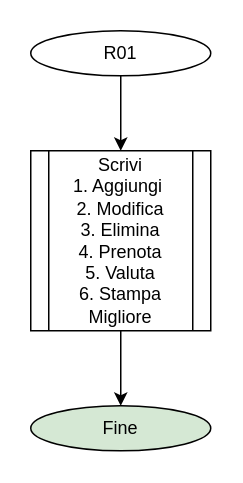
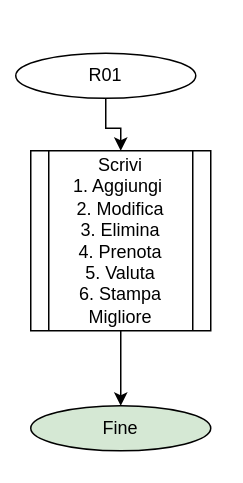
(121, 53) -> (106, 76)
